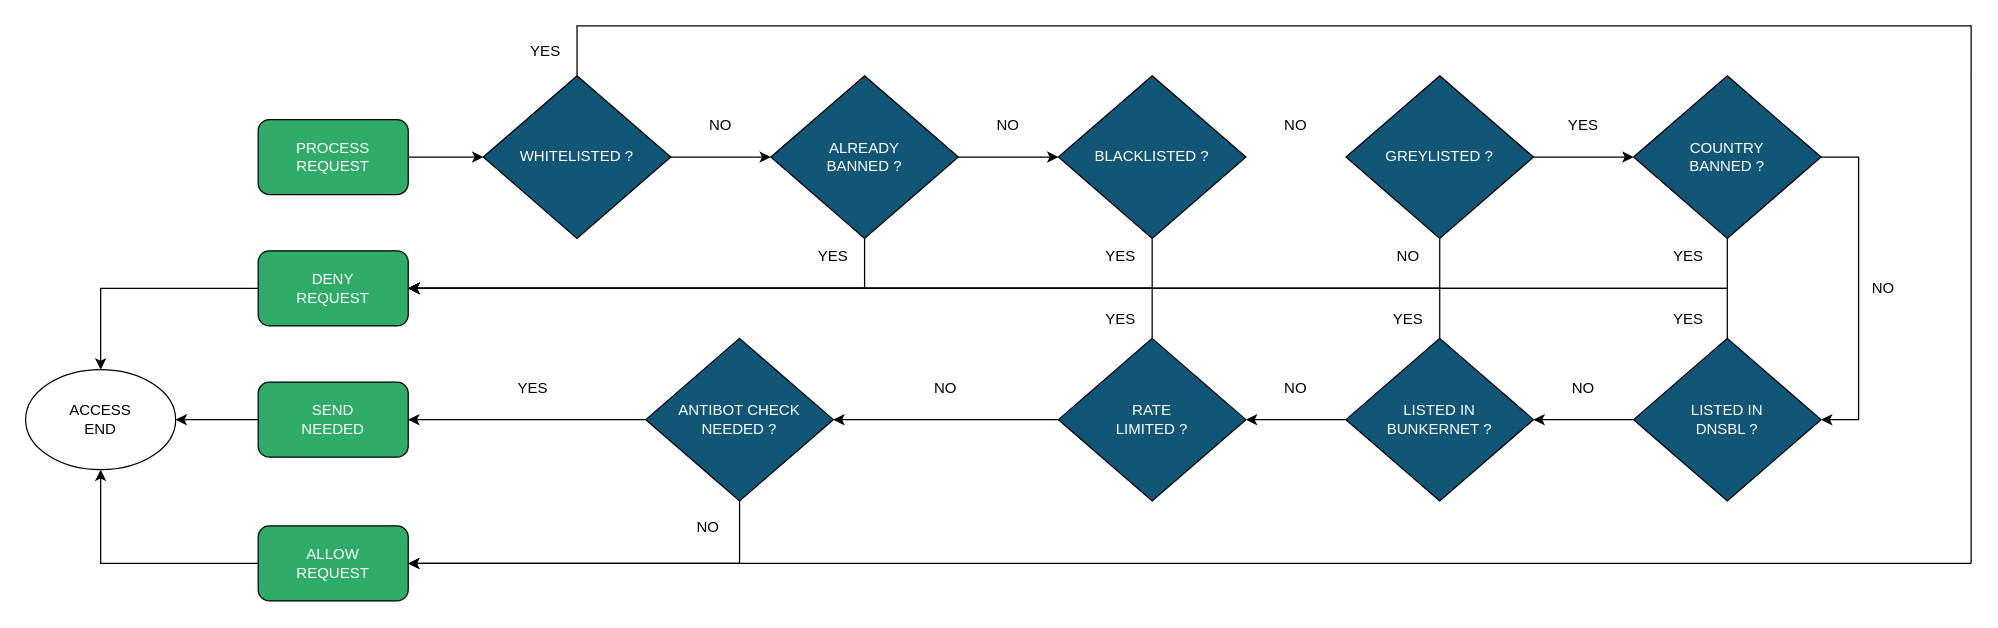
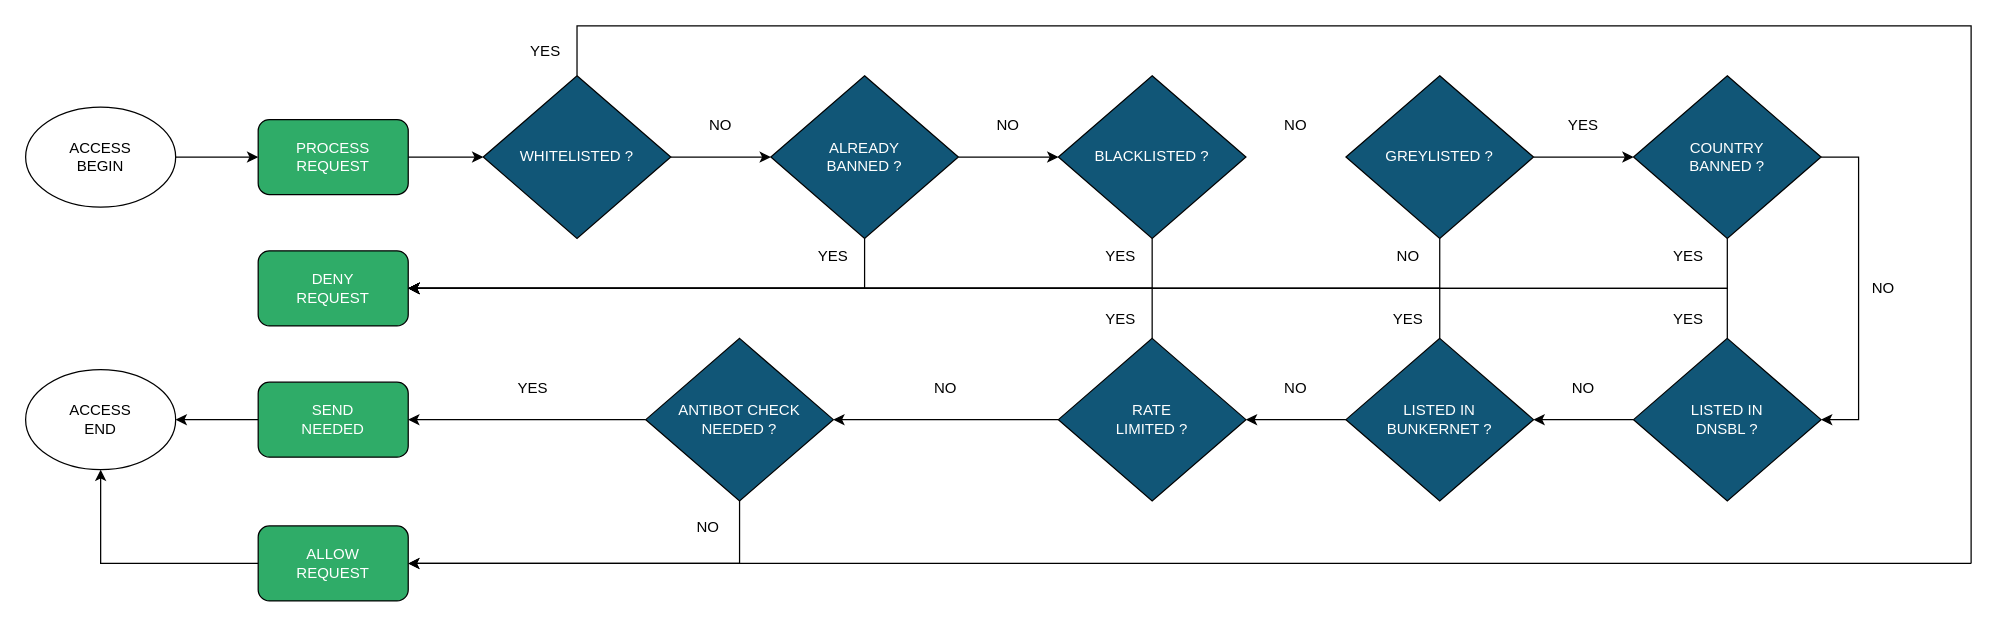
none -> (101, 157)
none -> (213, 157)
(143, 288) -> none
